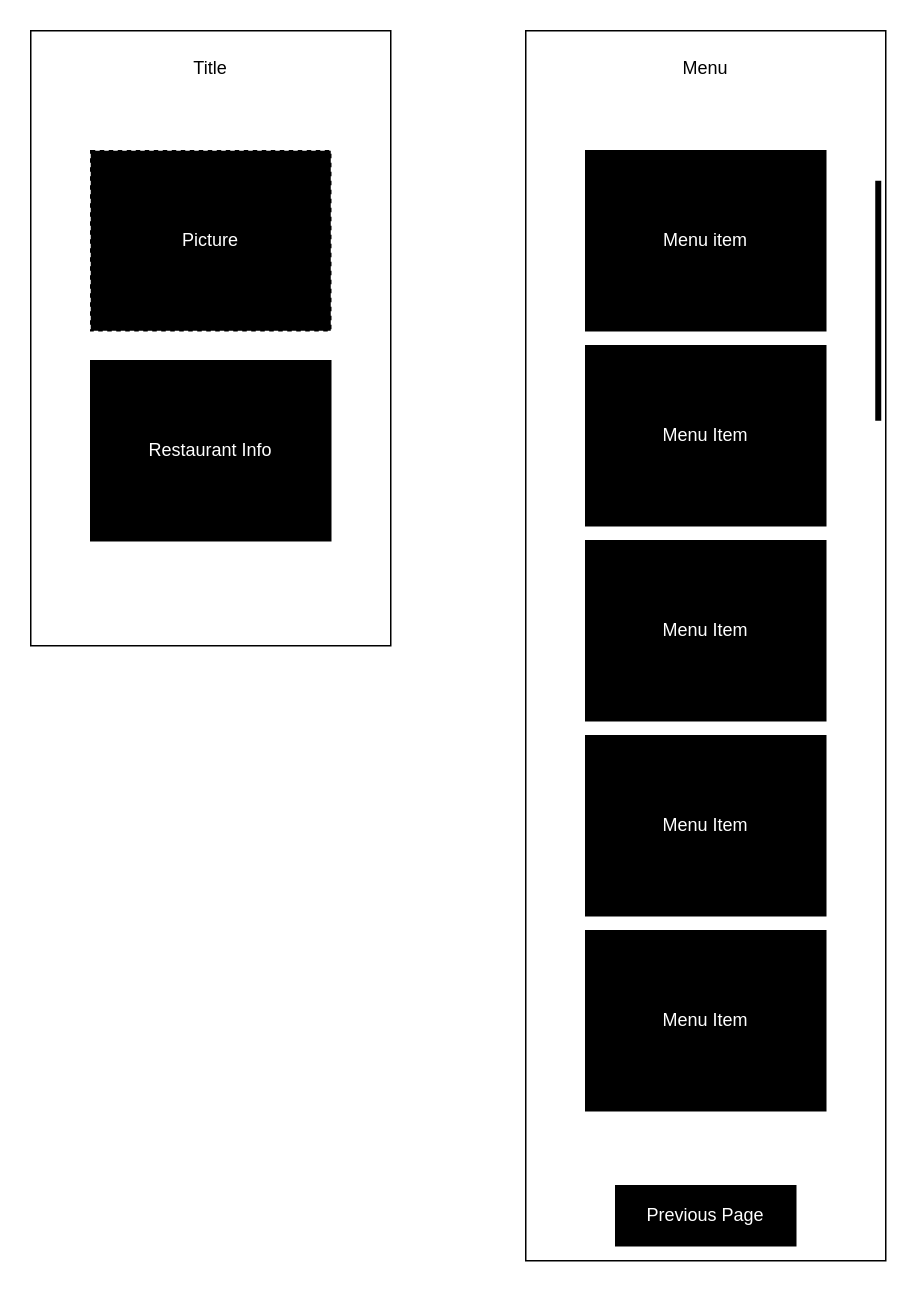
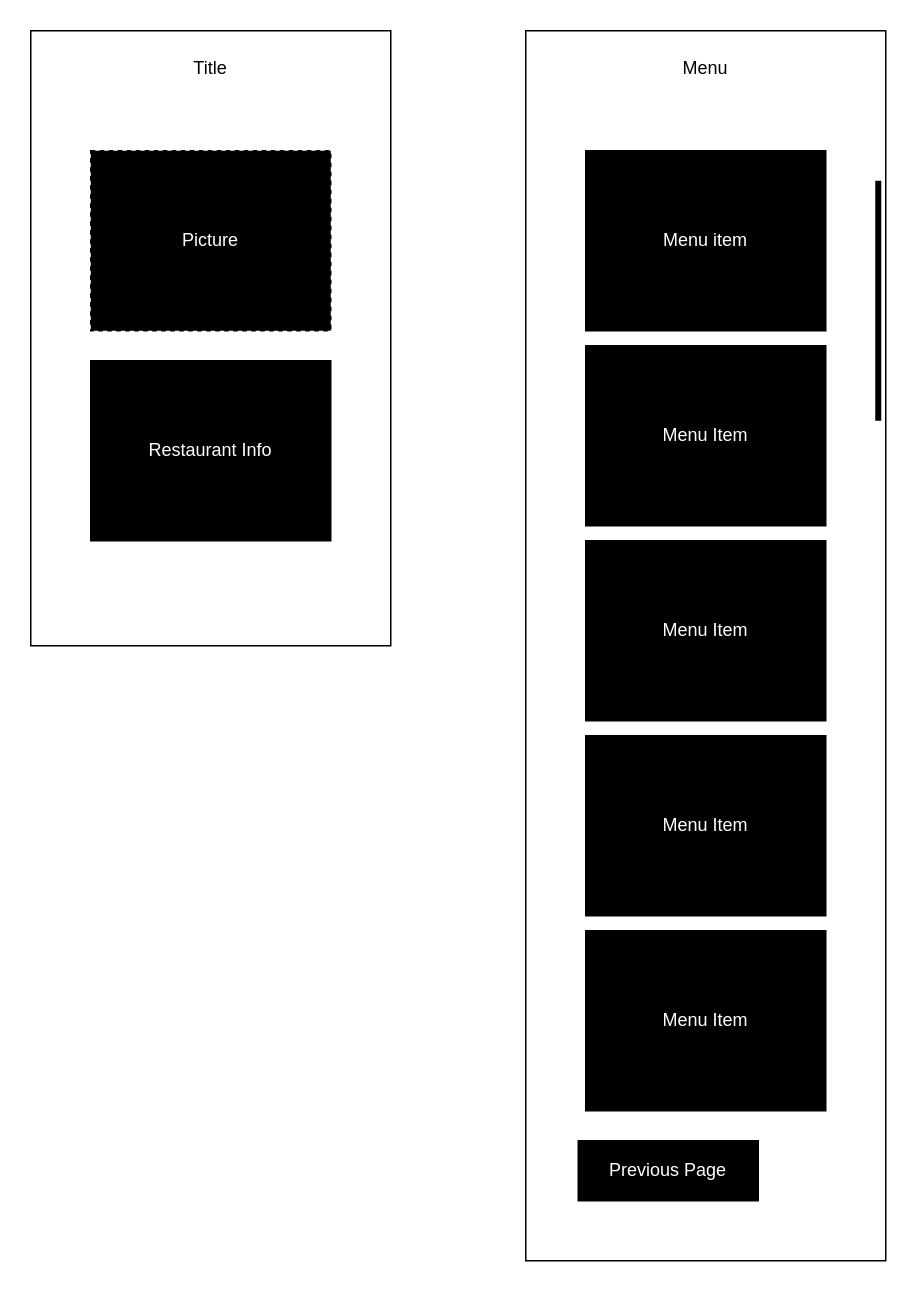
(706, 1216) -> (668, 1171)
